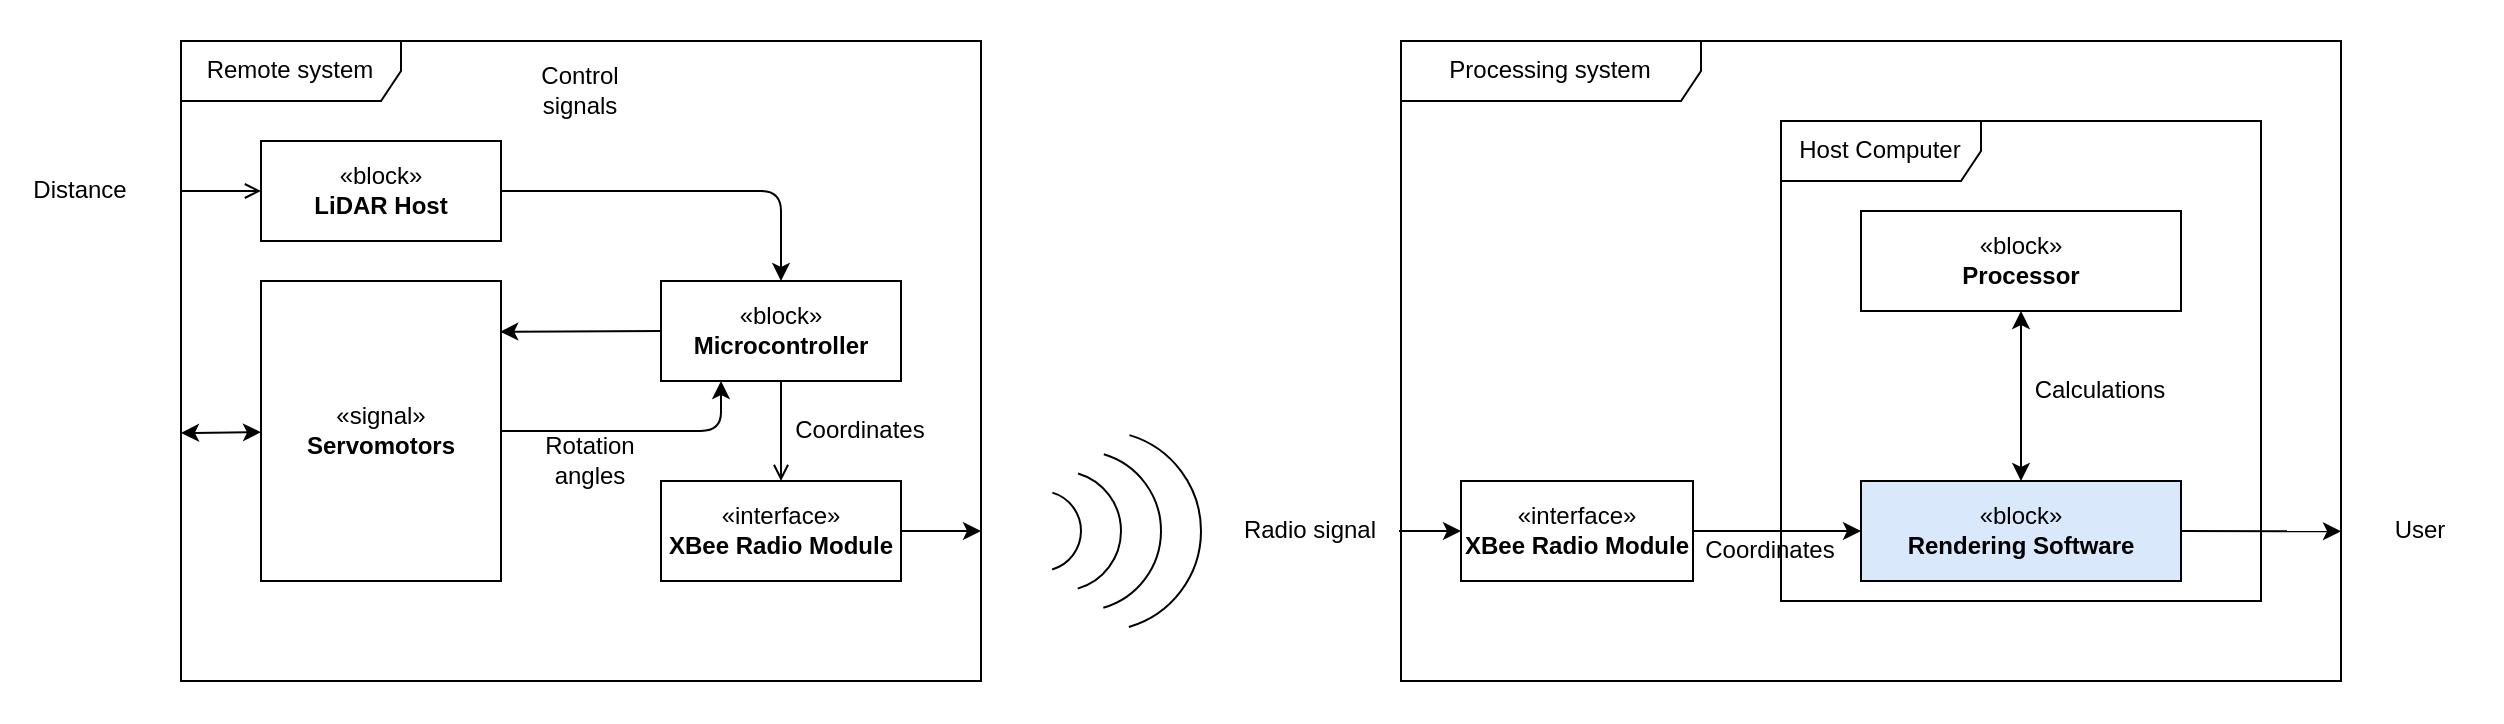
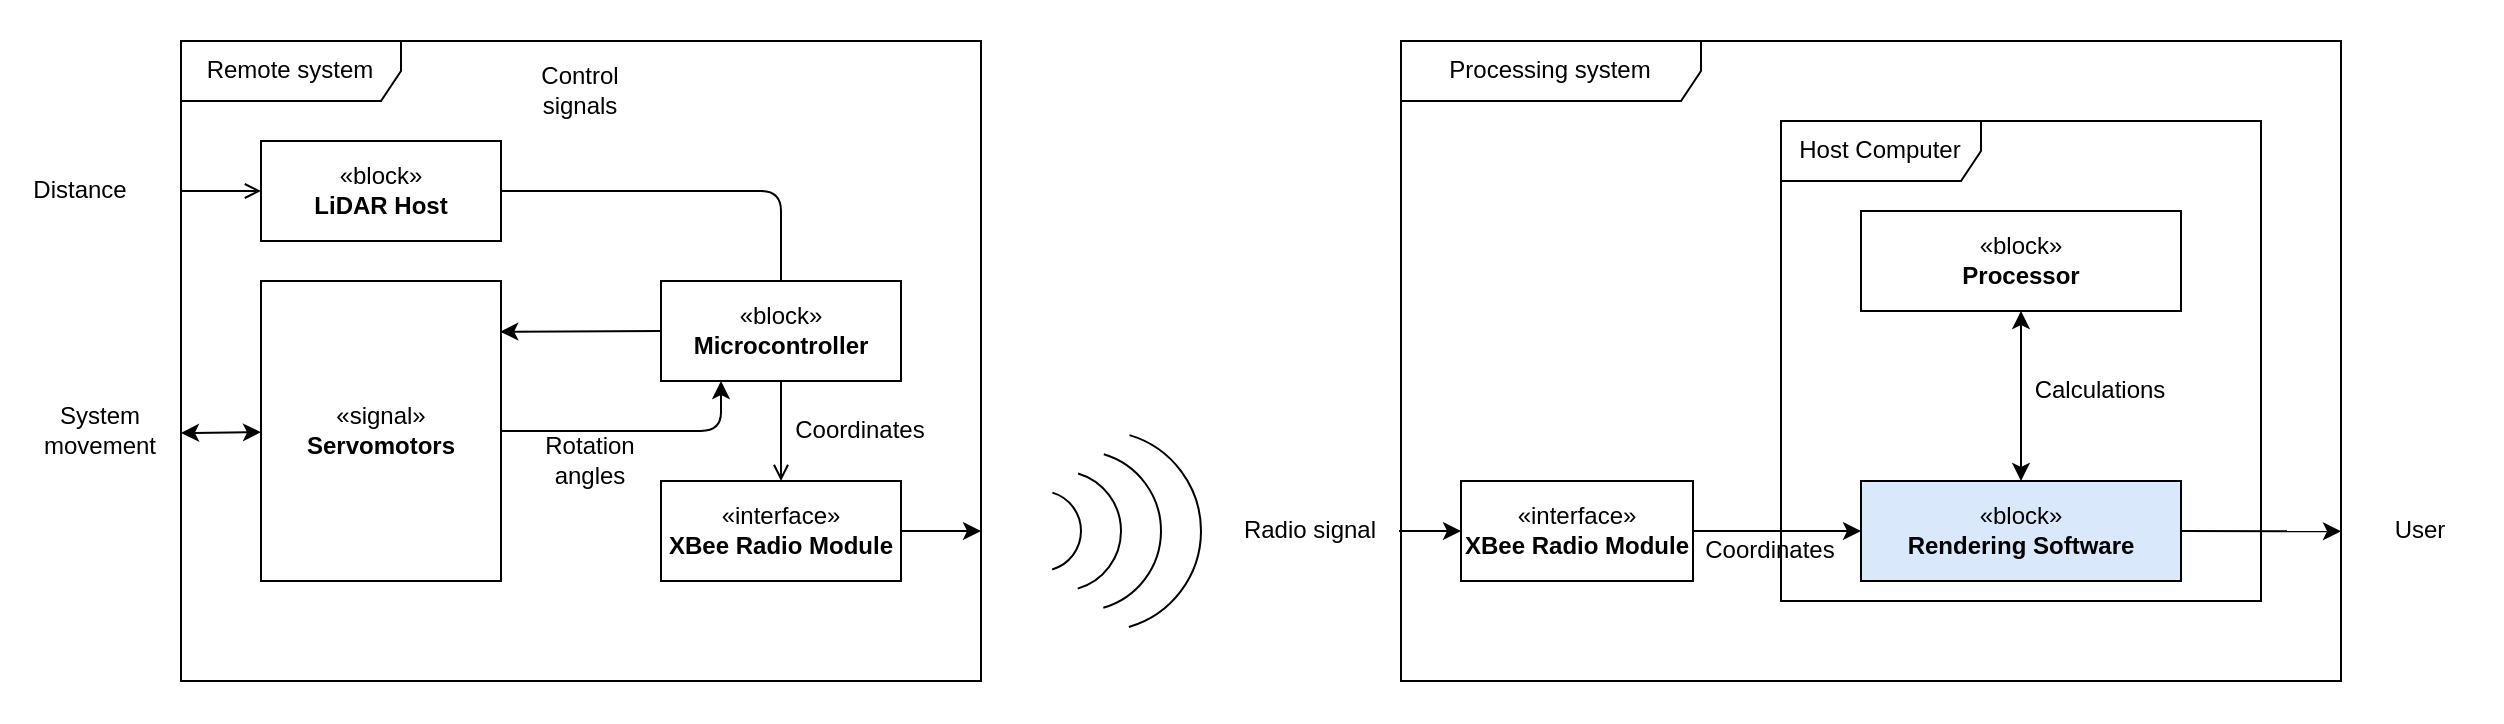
(781, 266) -> (781, 271)
none -> (101, 431)
